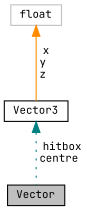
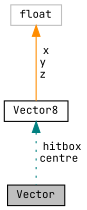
(36, 111) -> (36, 111)
